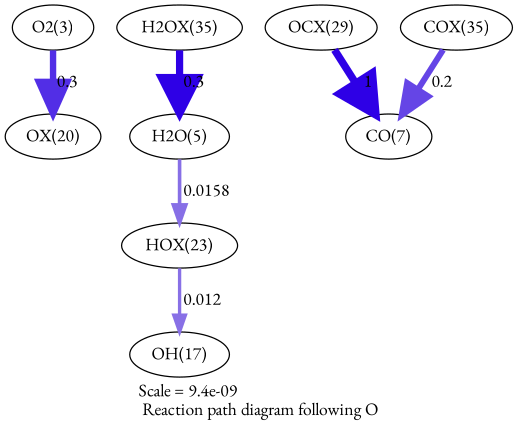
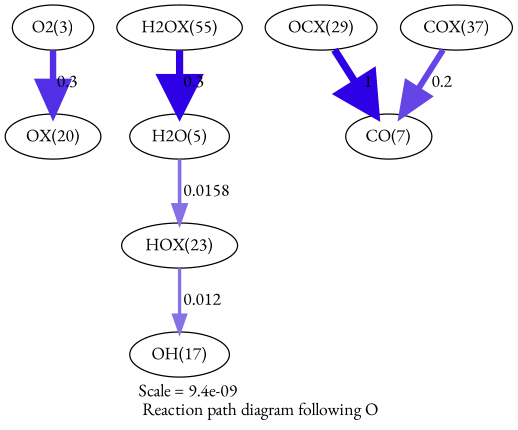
(180, 28) -> (180, 28)
(456, 28) -> (456, 28)
